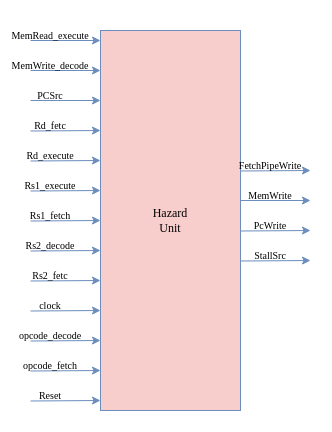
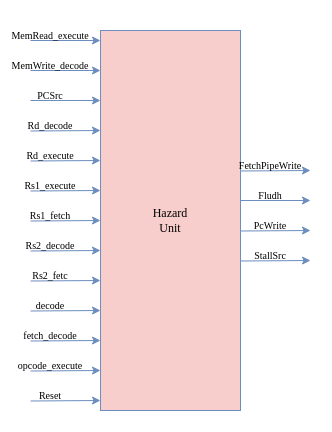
(51, 126) -> (51, 126)
(271, 196) -> (271, 196)
(51, 306) -> (51, 306)
(51, 336) -> (51, 336)
(51, 366) -> (51, 366)
